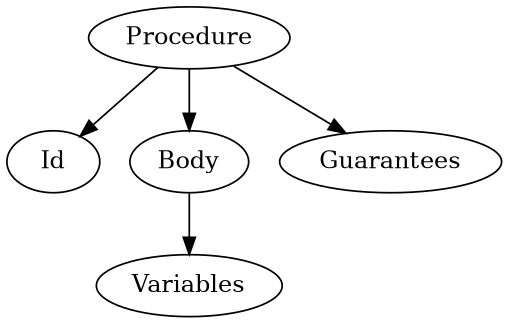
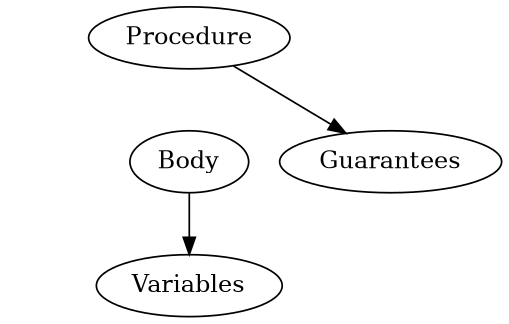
(189, 91) -> none
(53, 162) -> none
